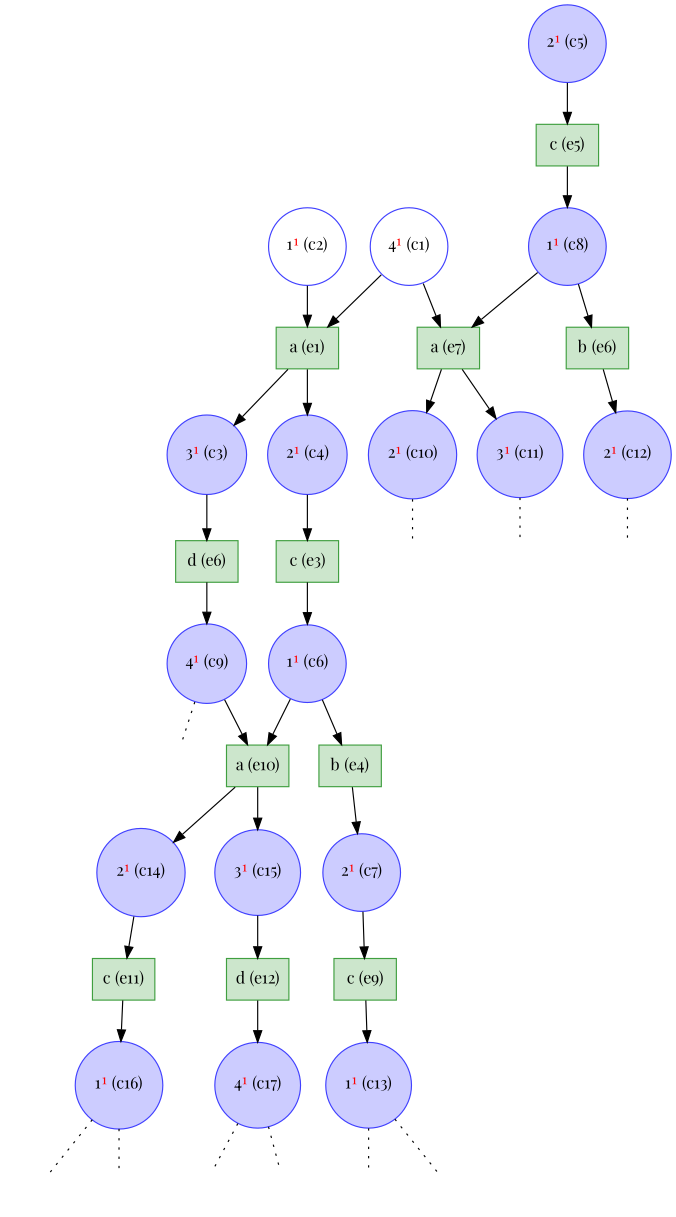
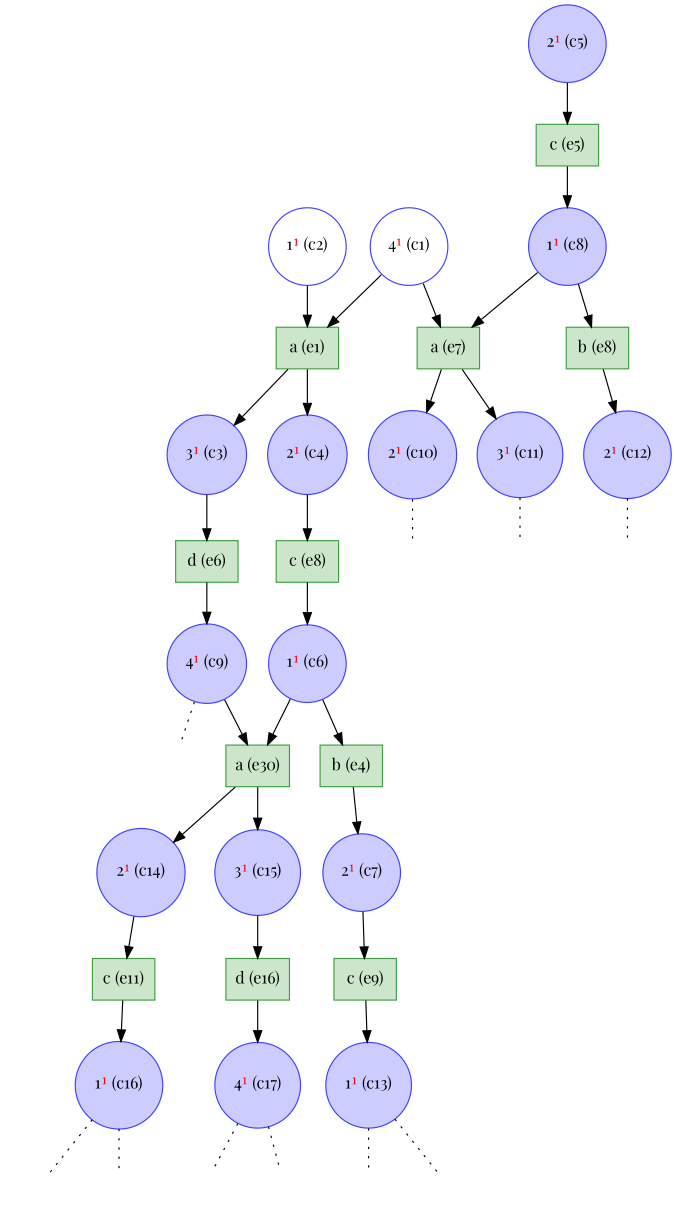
(597, 348) -> (597, 348)
(307, 562) -> (307, 562)
(258, 766) -> (258, 766)
(258, 979) -> (258, 979)
